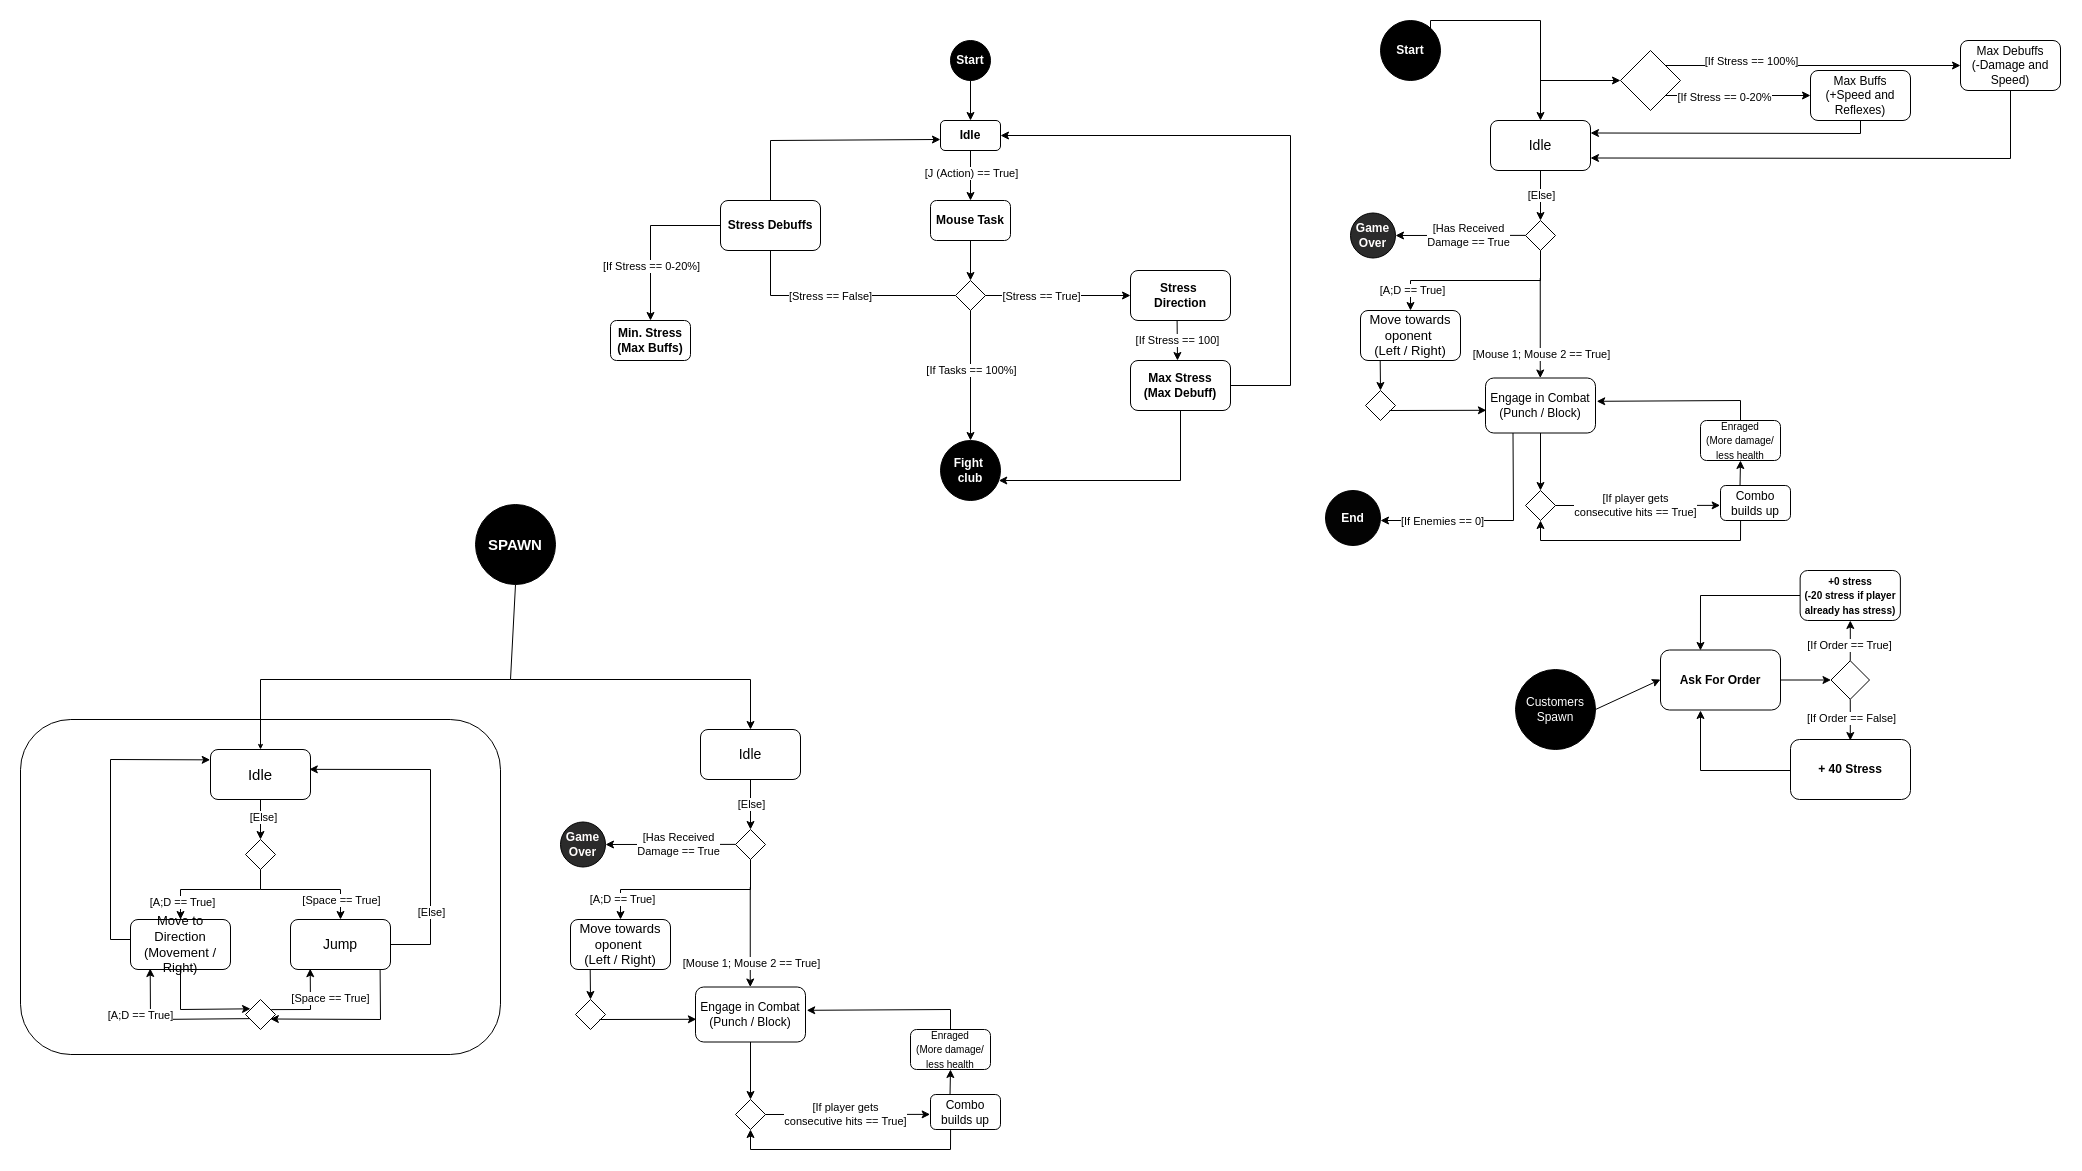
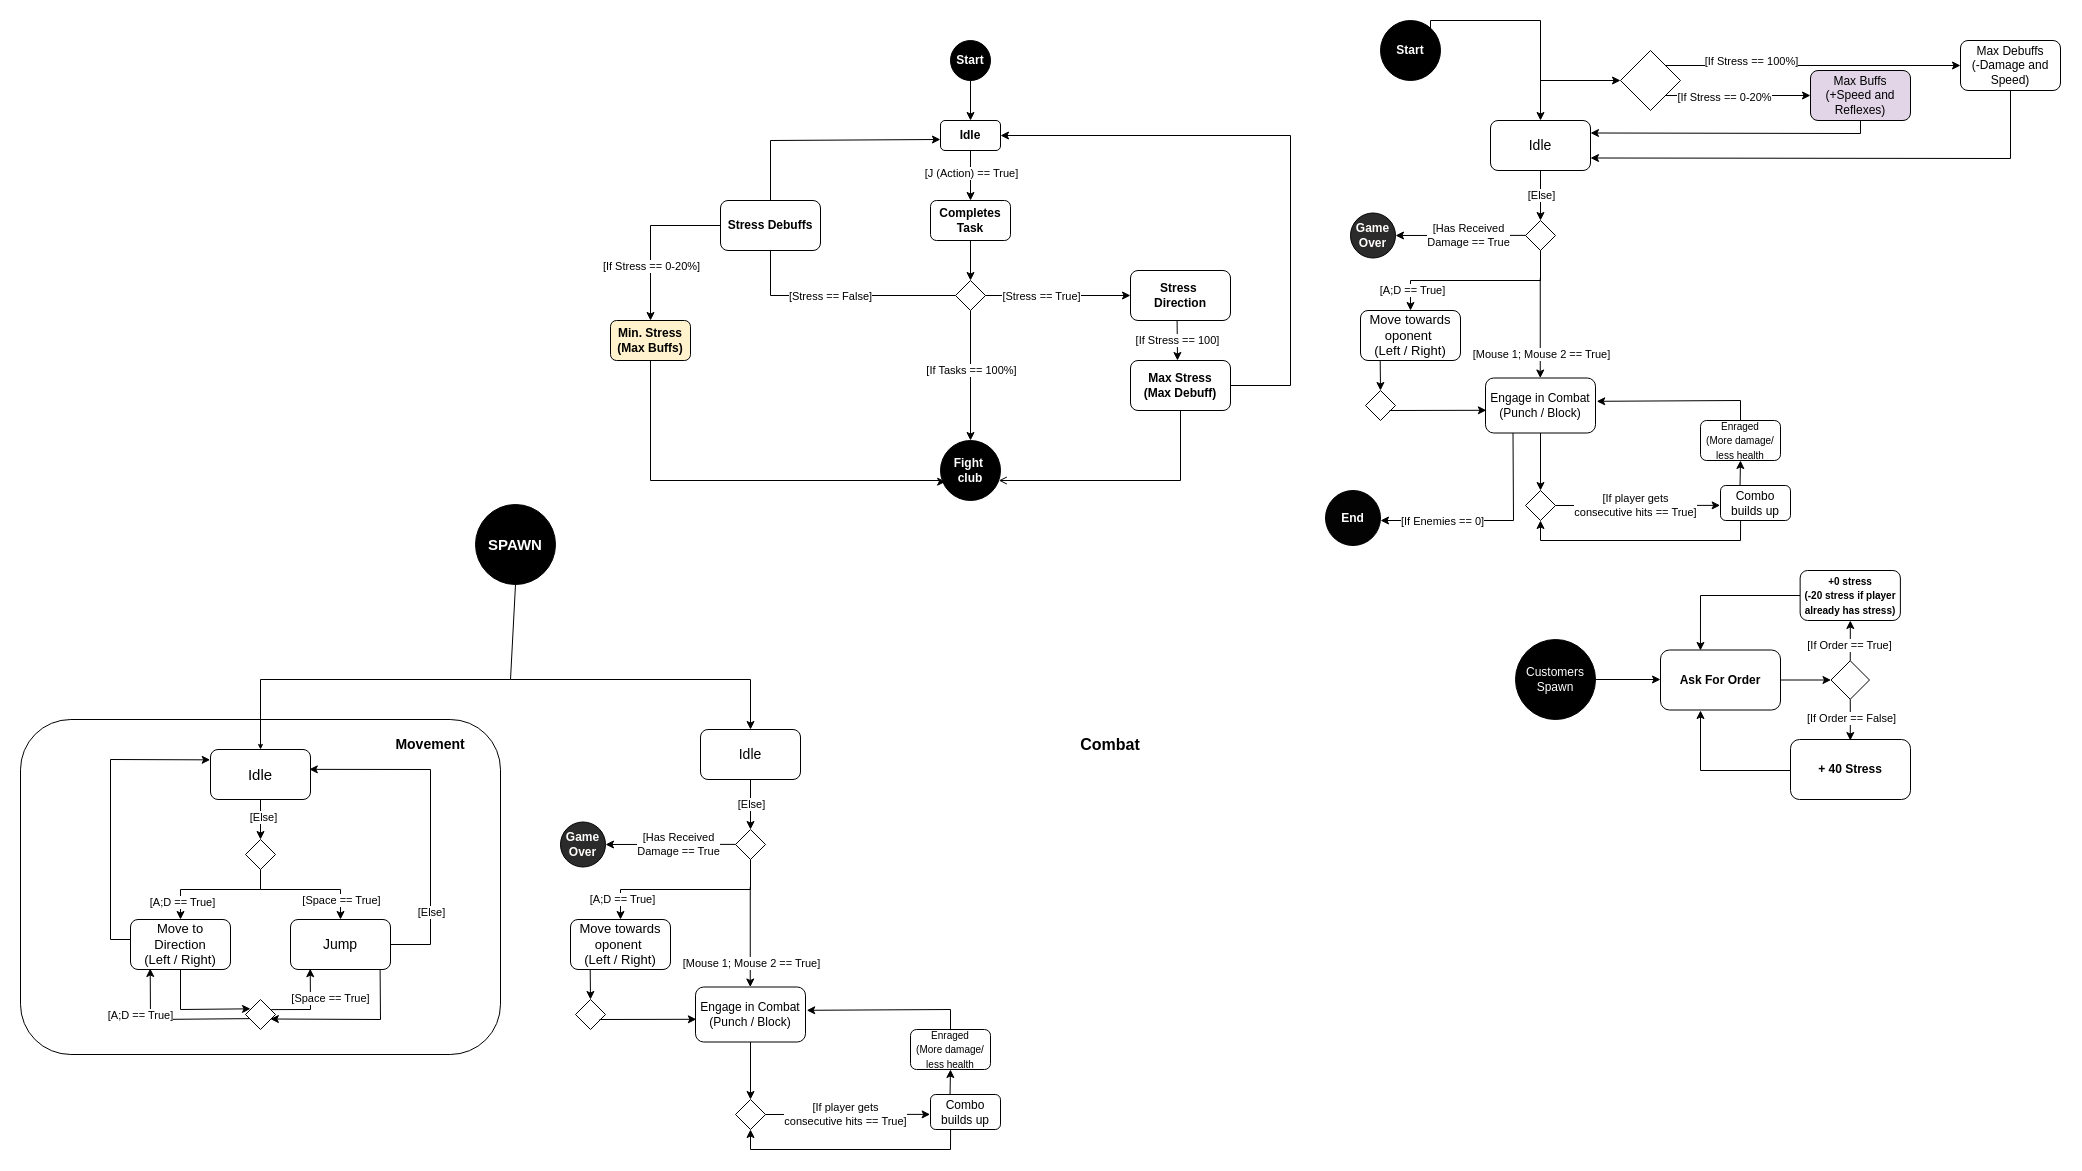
(1861, 96) -> (1861, 96)
(971, 221) -> (971, 221)
(651, 341) -> (651, 341)
none -> (737, 481)
(1007, 481) -> (1005, 481)
(1556, 710) -> (1556, 680)
none -> (431, 745)
none -> (1111, 745)
(181, 945) -> (181, 945)
